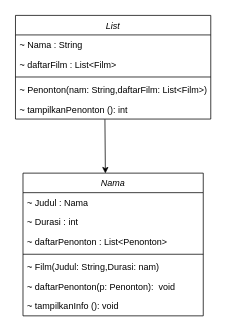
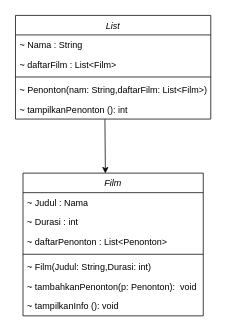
(113, 183) -> (113, 183)
(97, 267) -> (96, 267)
(111, 287) -> (118, 287)
